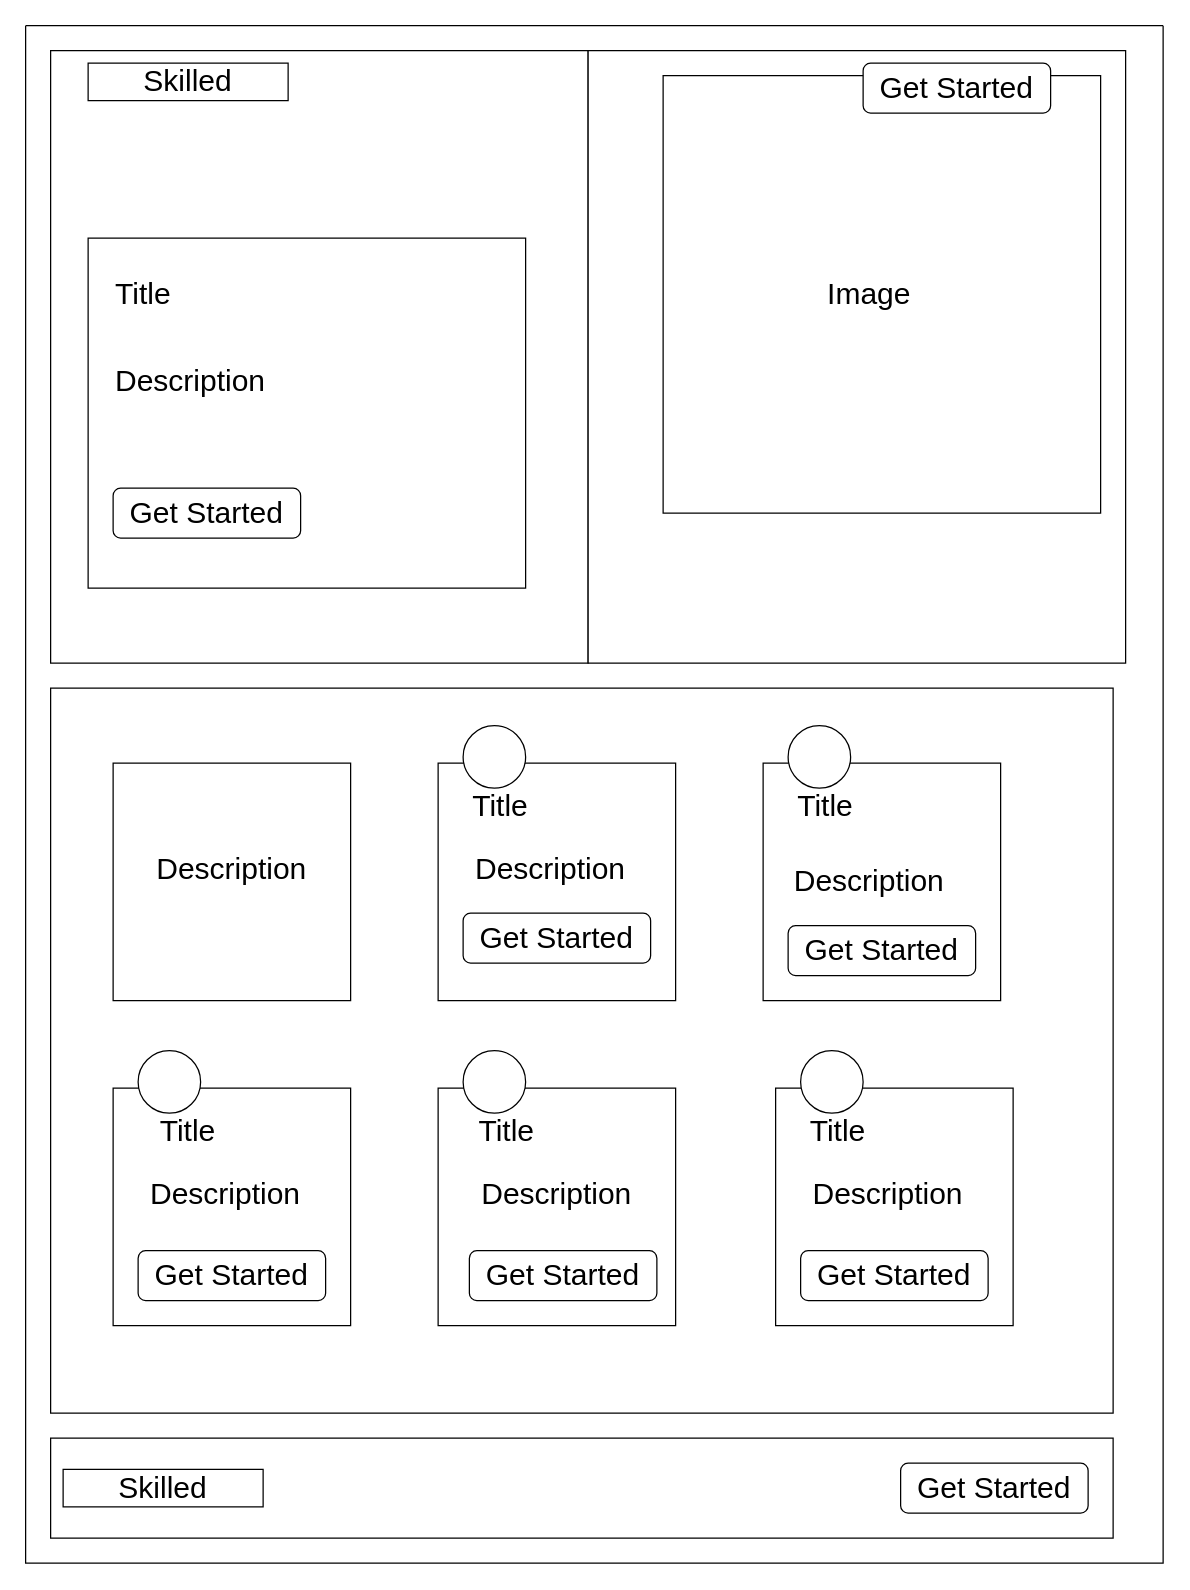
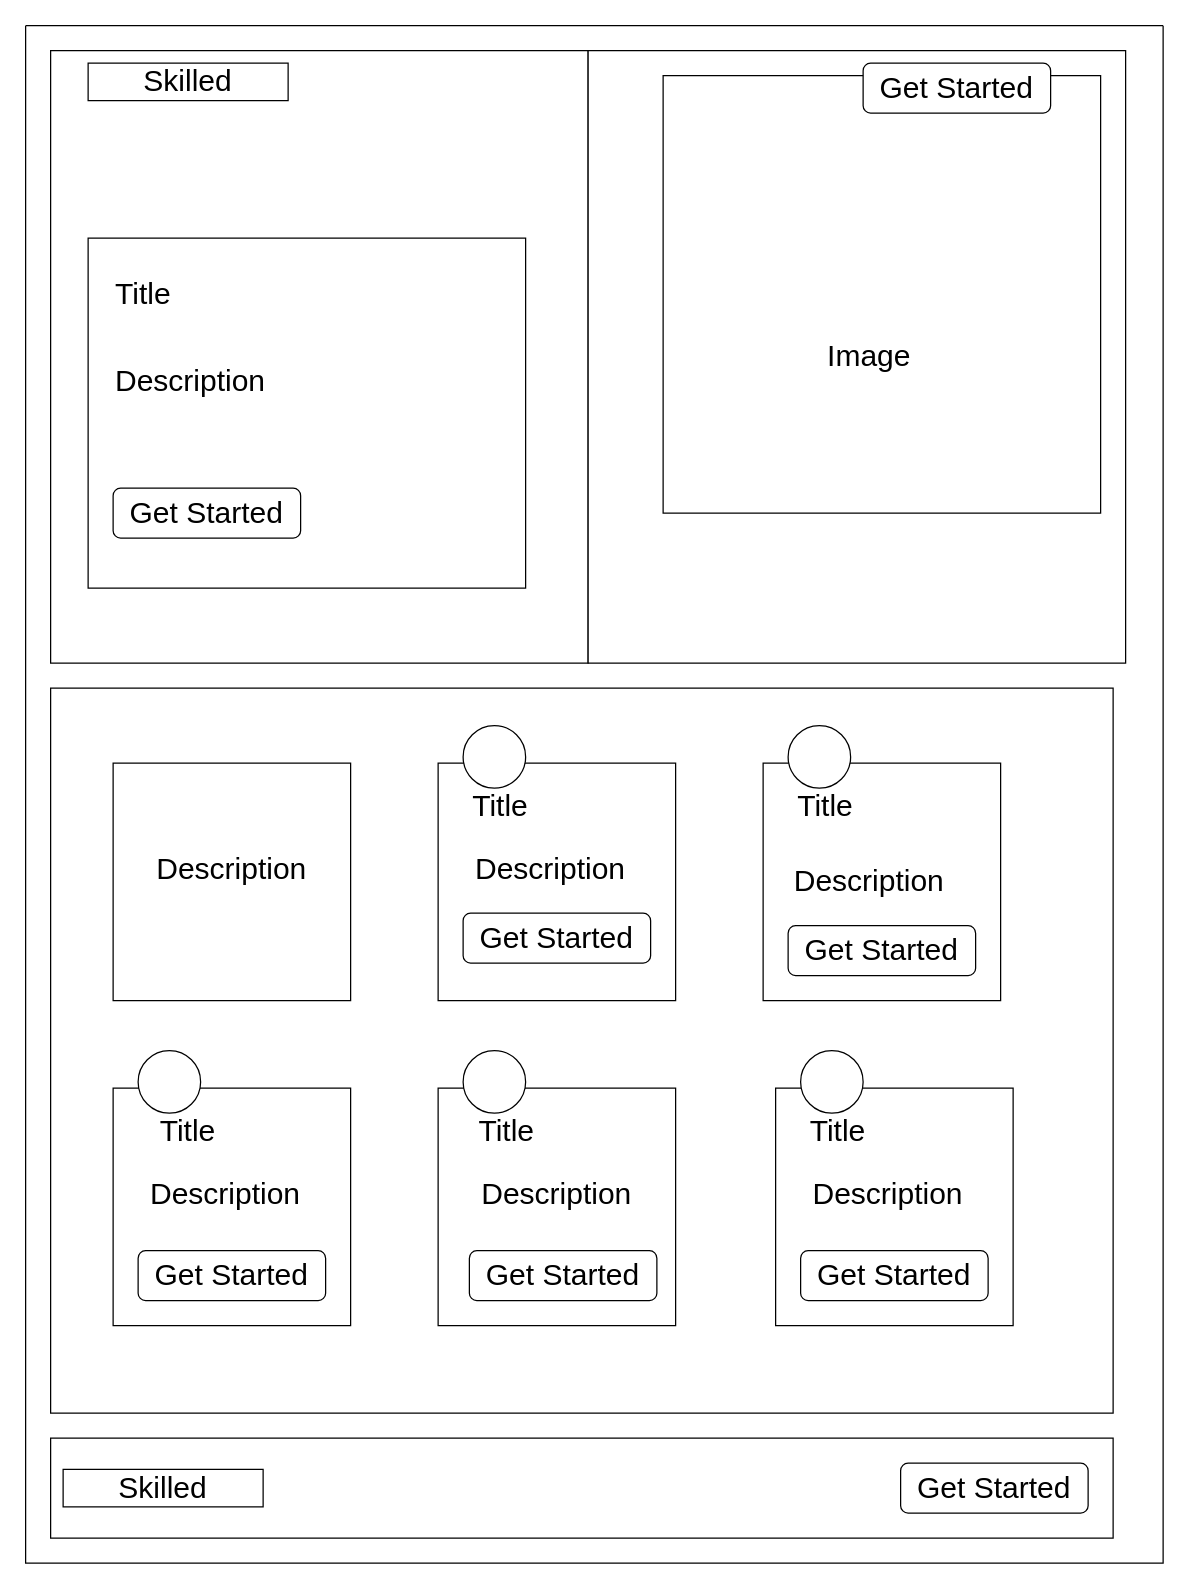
(869, 294) -> (869, 357)
